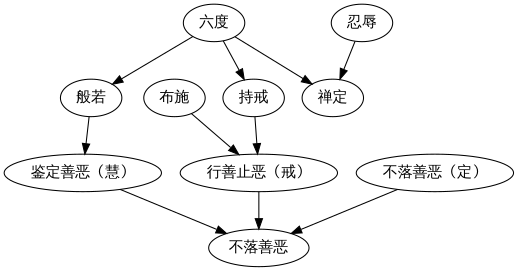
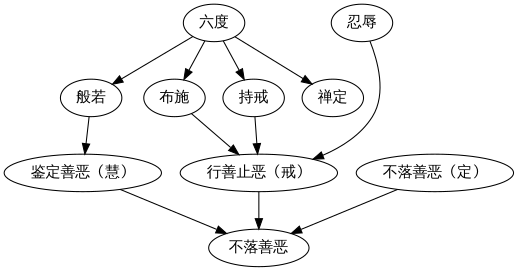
(349, 55) -> (376, 110)
none -> (197, 56)
